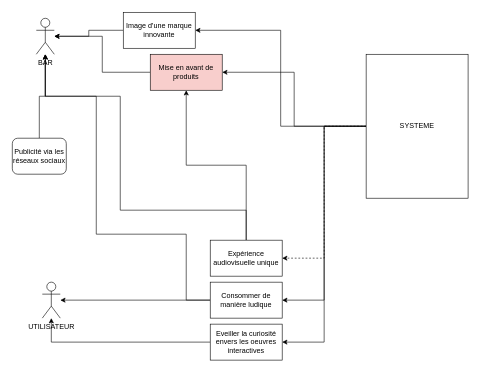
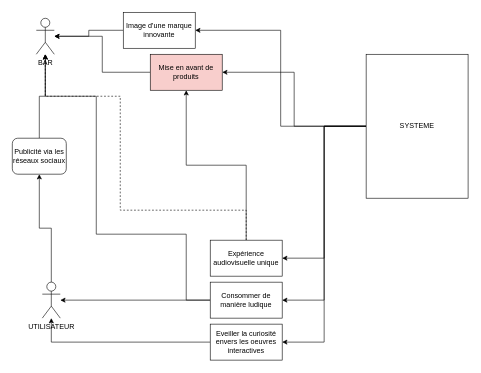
(120, 204) -> (120, 204)
none -> (39, 228)
(304, 258) -> (304, 258)
